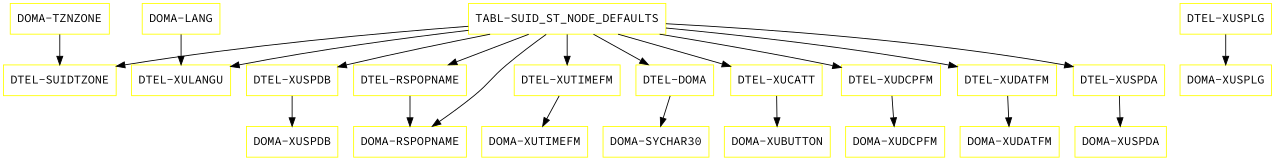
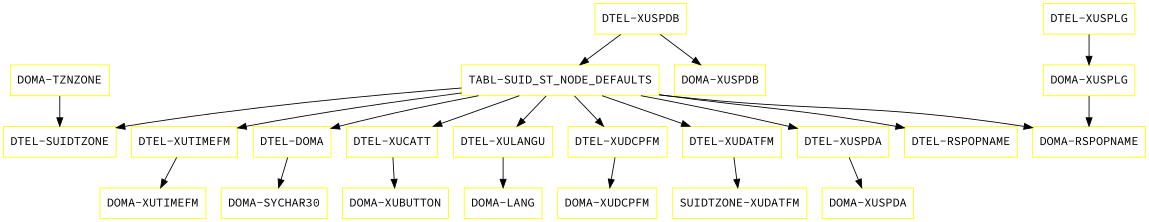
(181, 45) -> (503, 168)
(418, 49) -> (604, 47)
(410, 107) -> (1089, 107)
(1010, 142) -> (740, 203)
